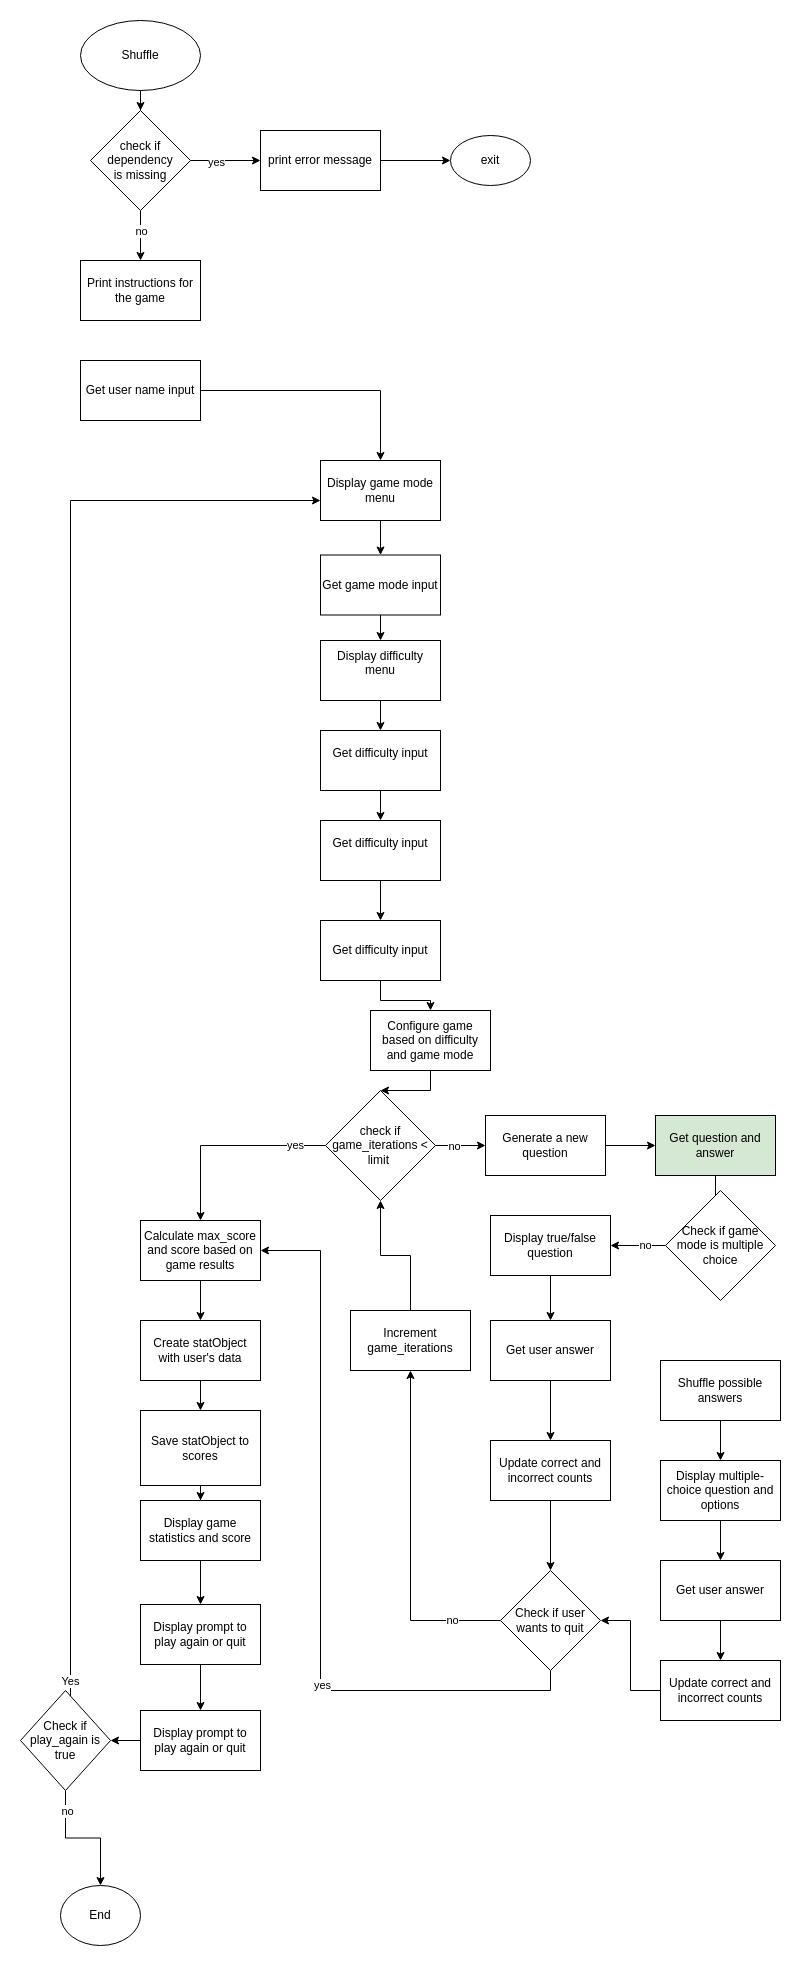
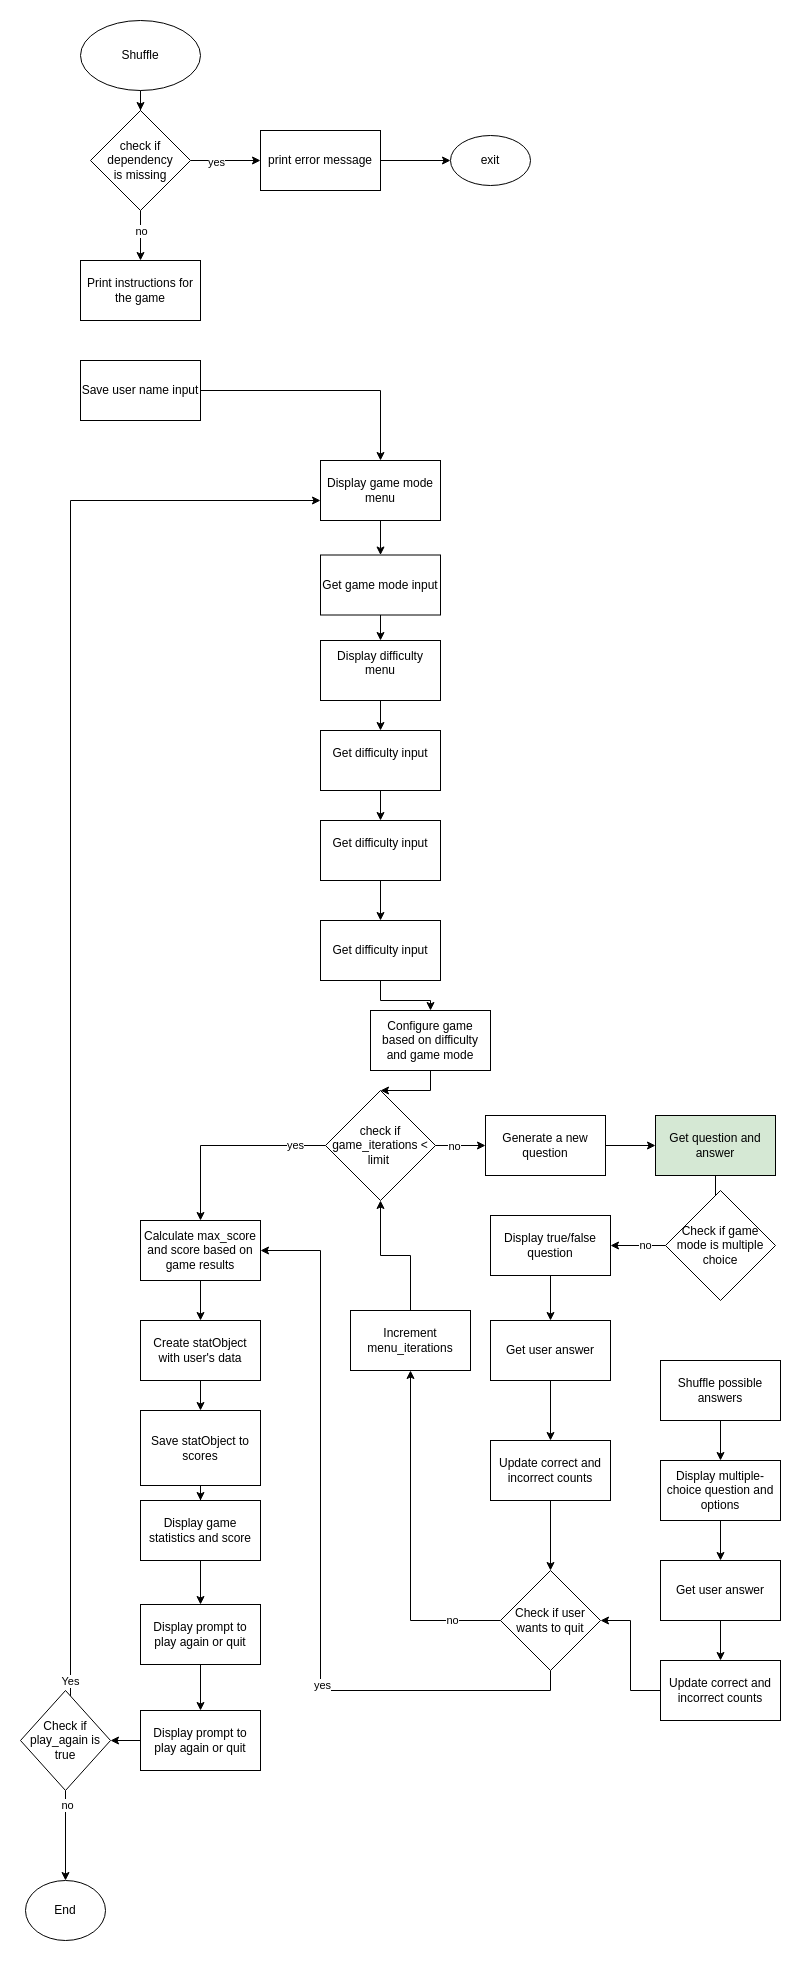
(141, 391) -> (141, 391)
(411, 1341) -> (411, 1341)
(101, 1916) -> (66, 1911)
